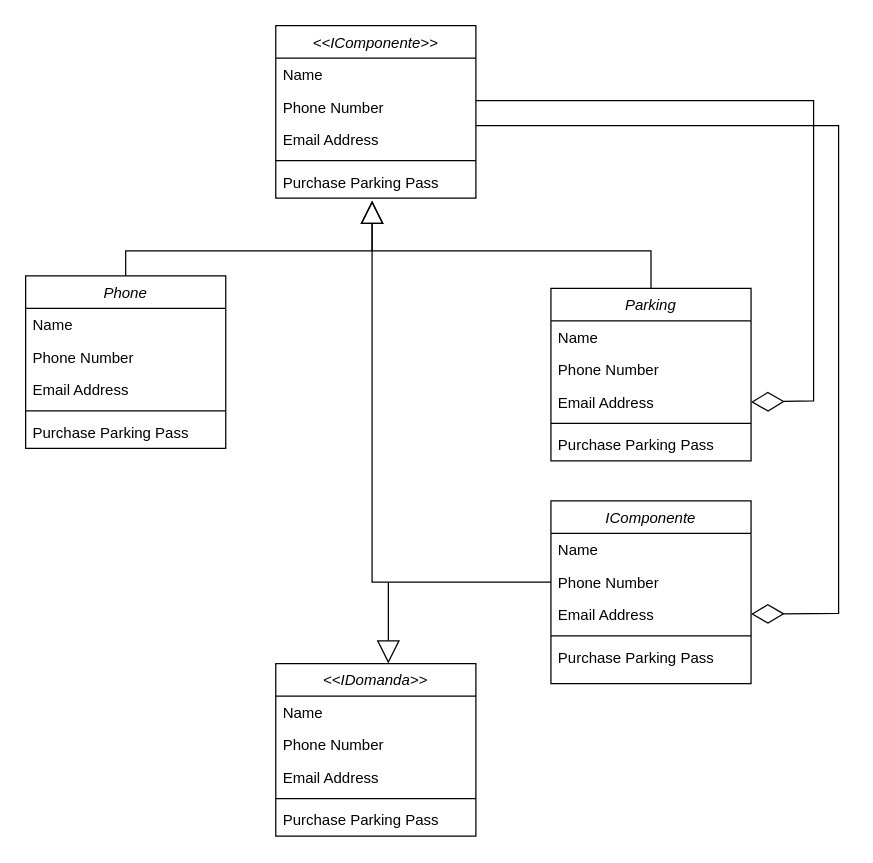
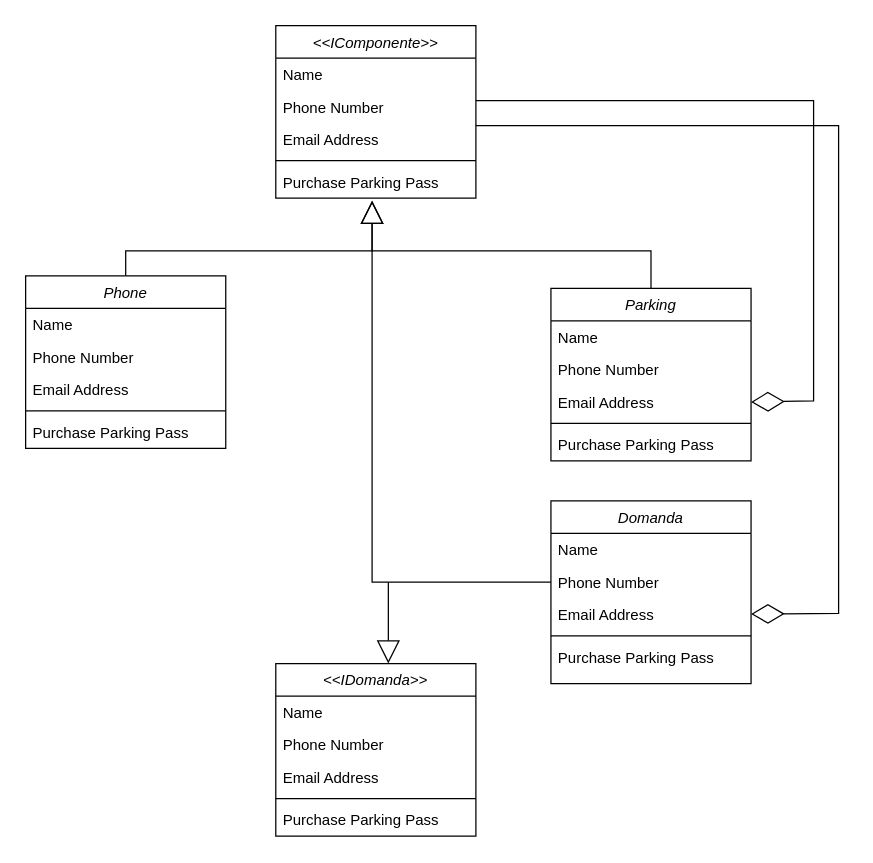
(650, 518) -> (650, 518)
